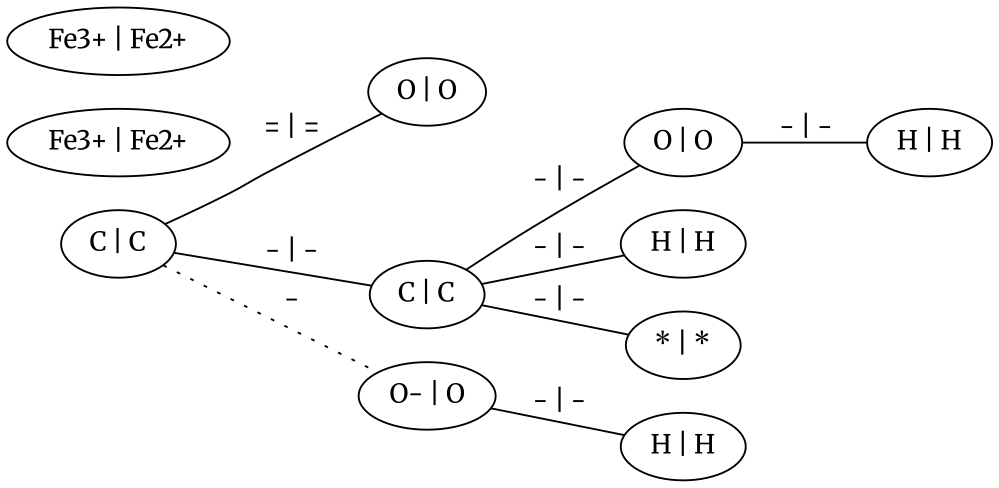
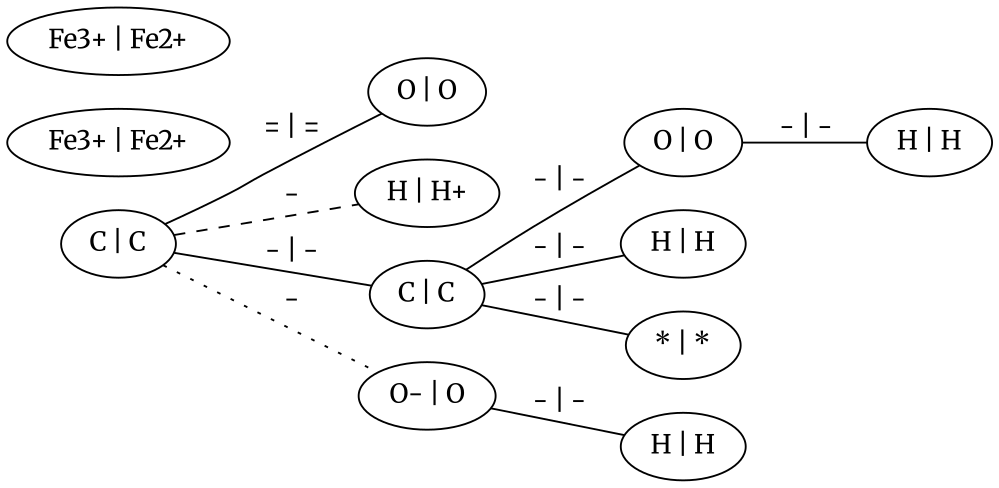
none -> (427, 193)
